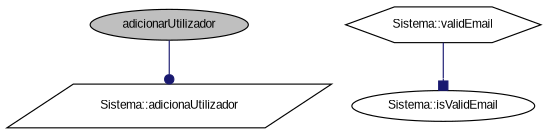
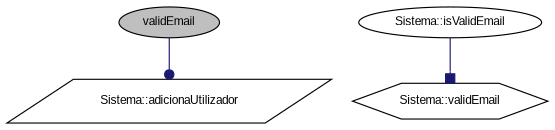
(169, 25) -> (169, 22)
(443, 61) -> (450, 55)
